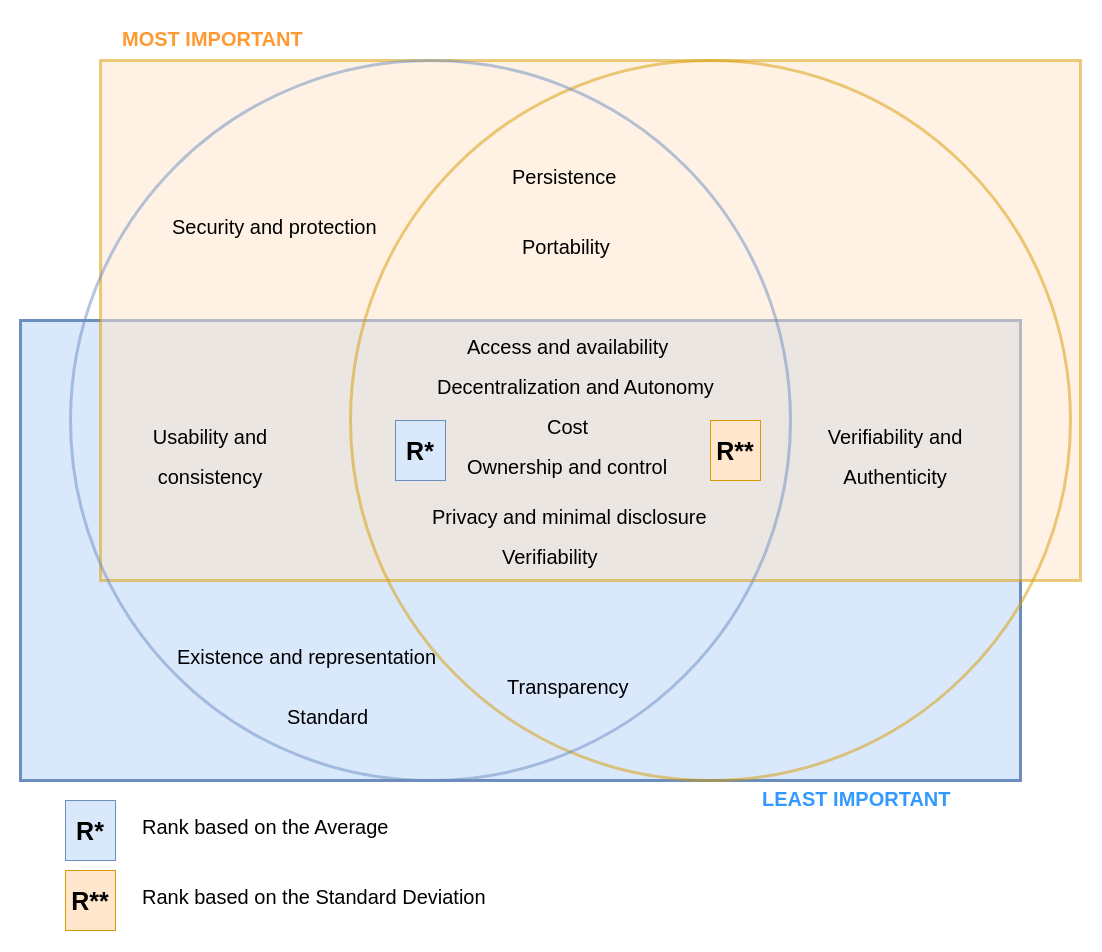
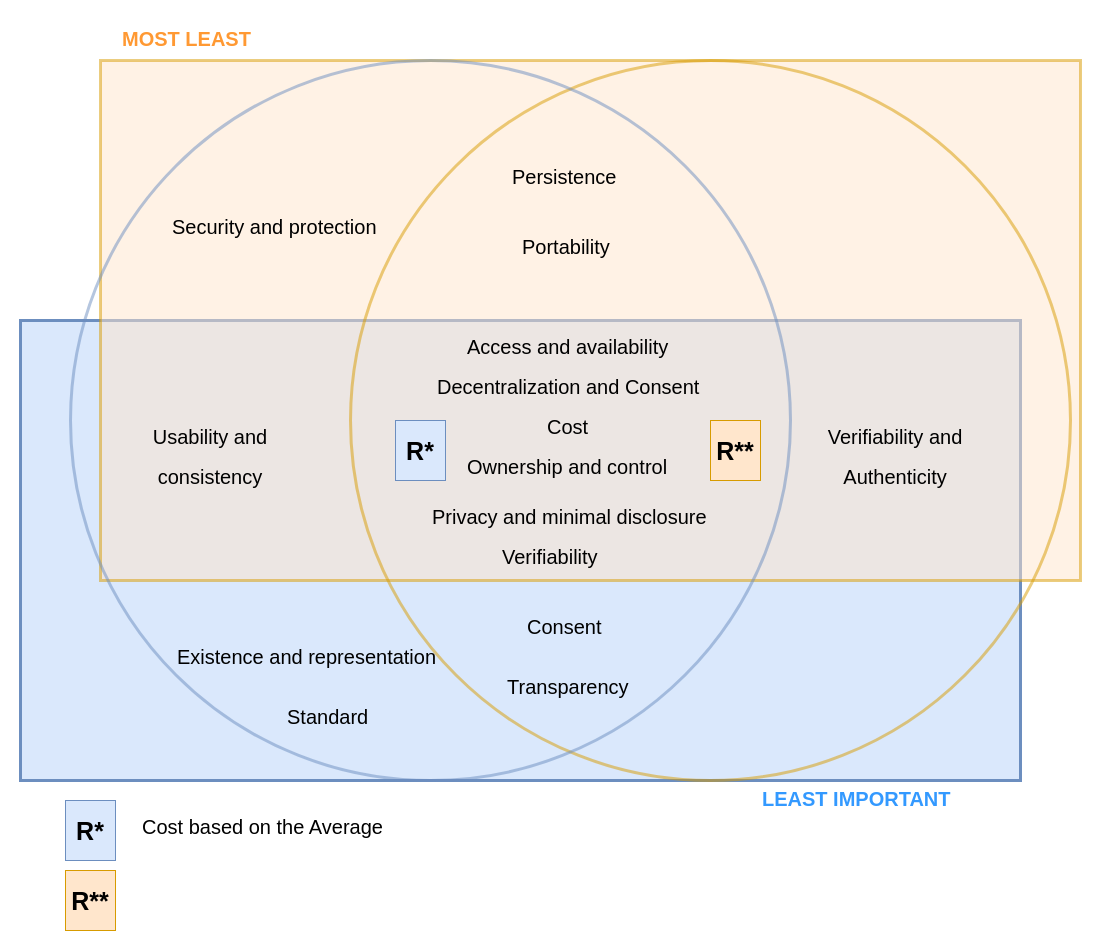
(168, 35) -> (155, 35)
(527, 375) -> (524, 375)
none -> (581, 631)
(220, 815) -> (220, 815)
(341, 901) -> none
